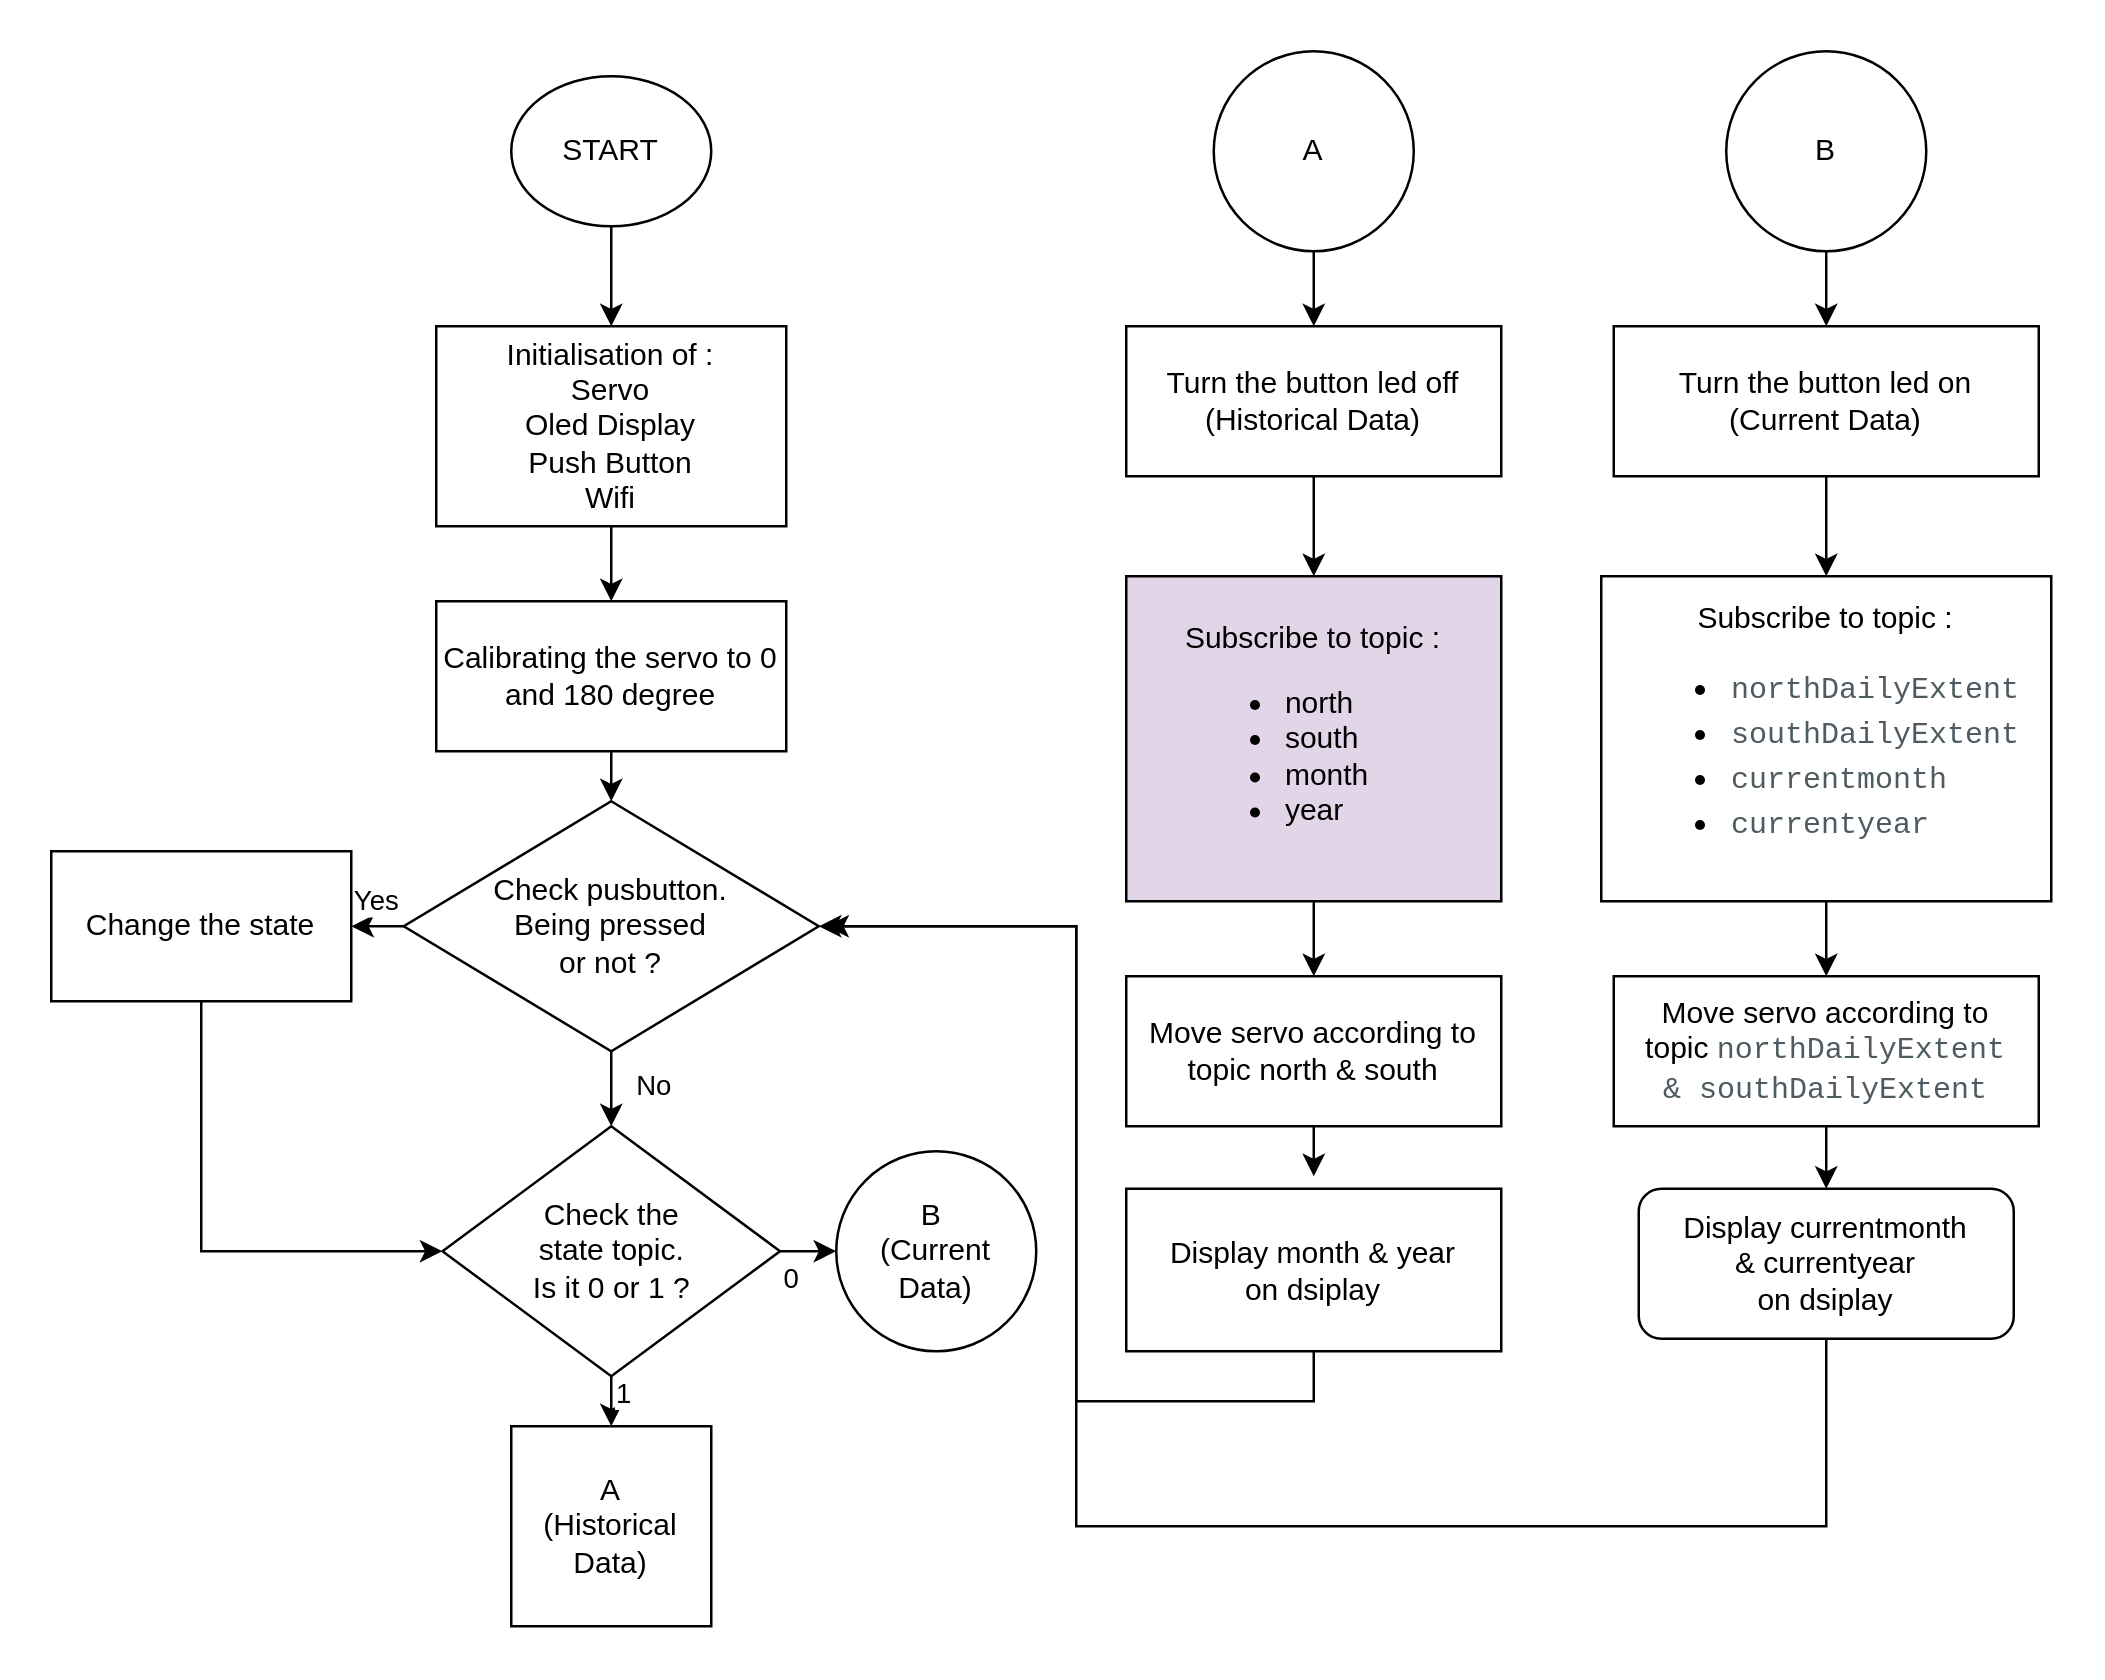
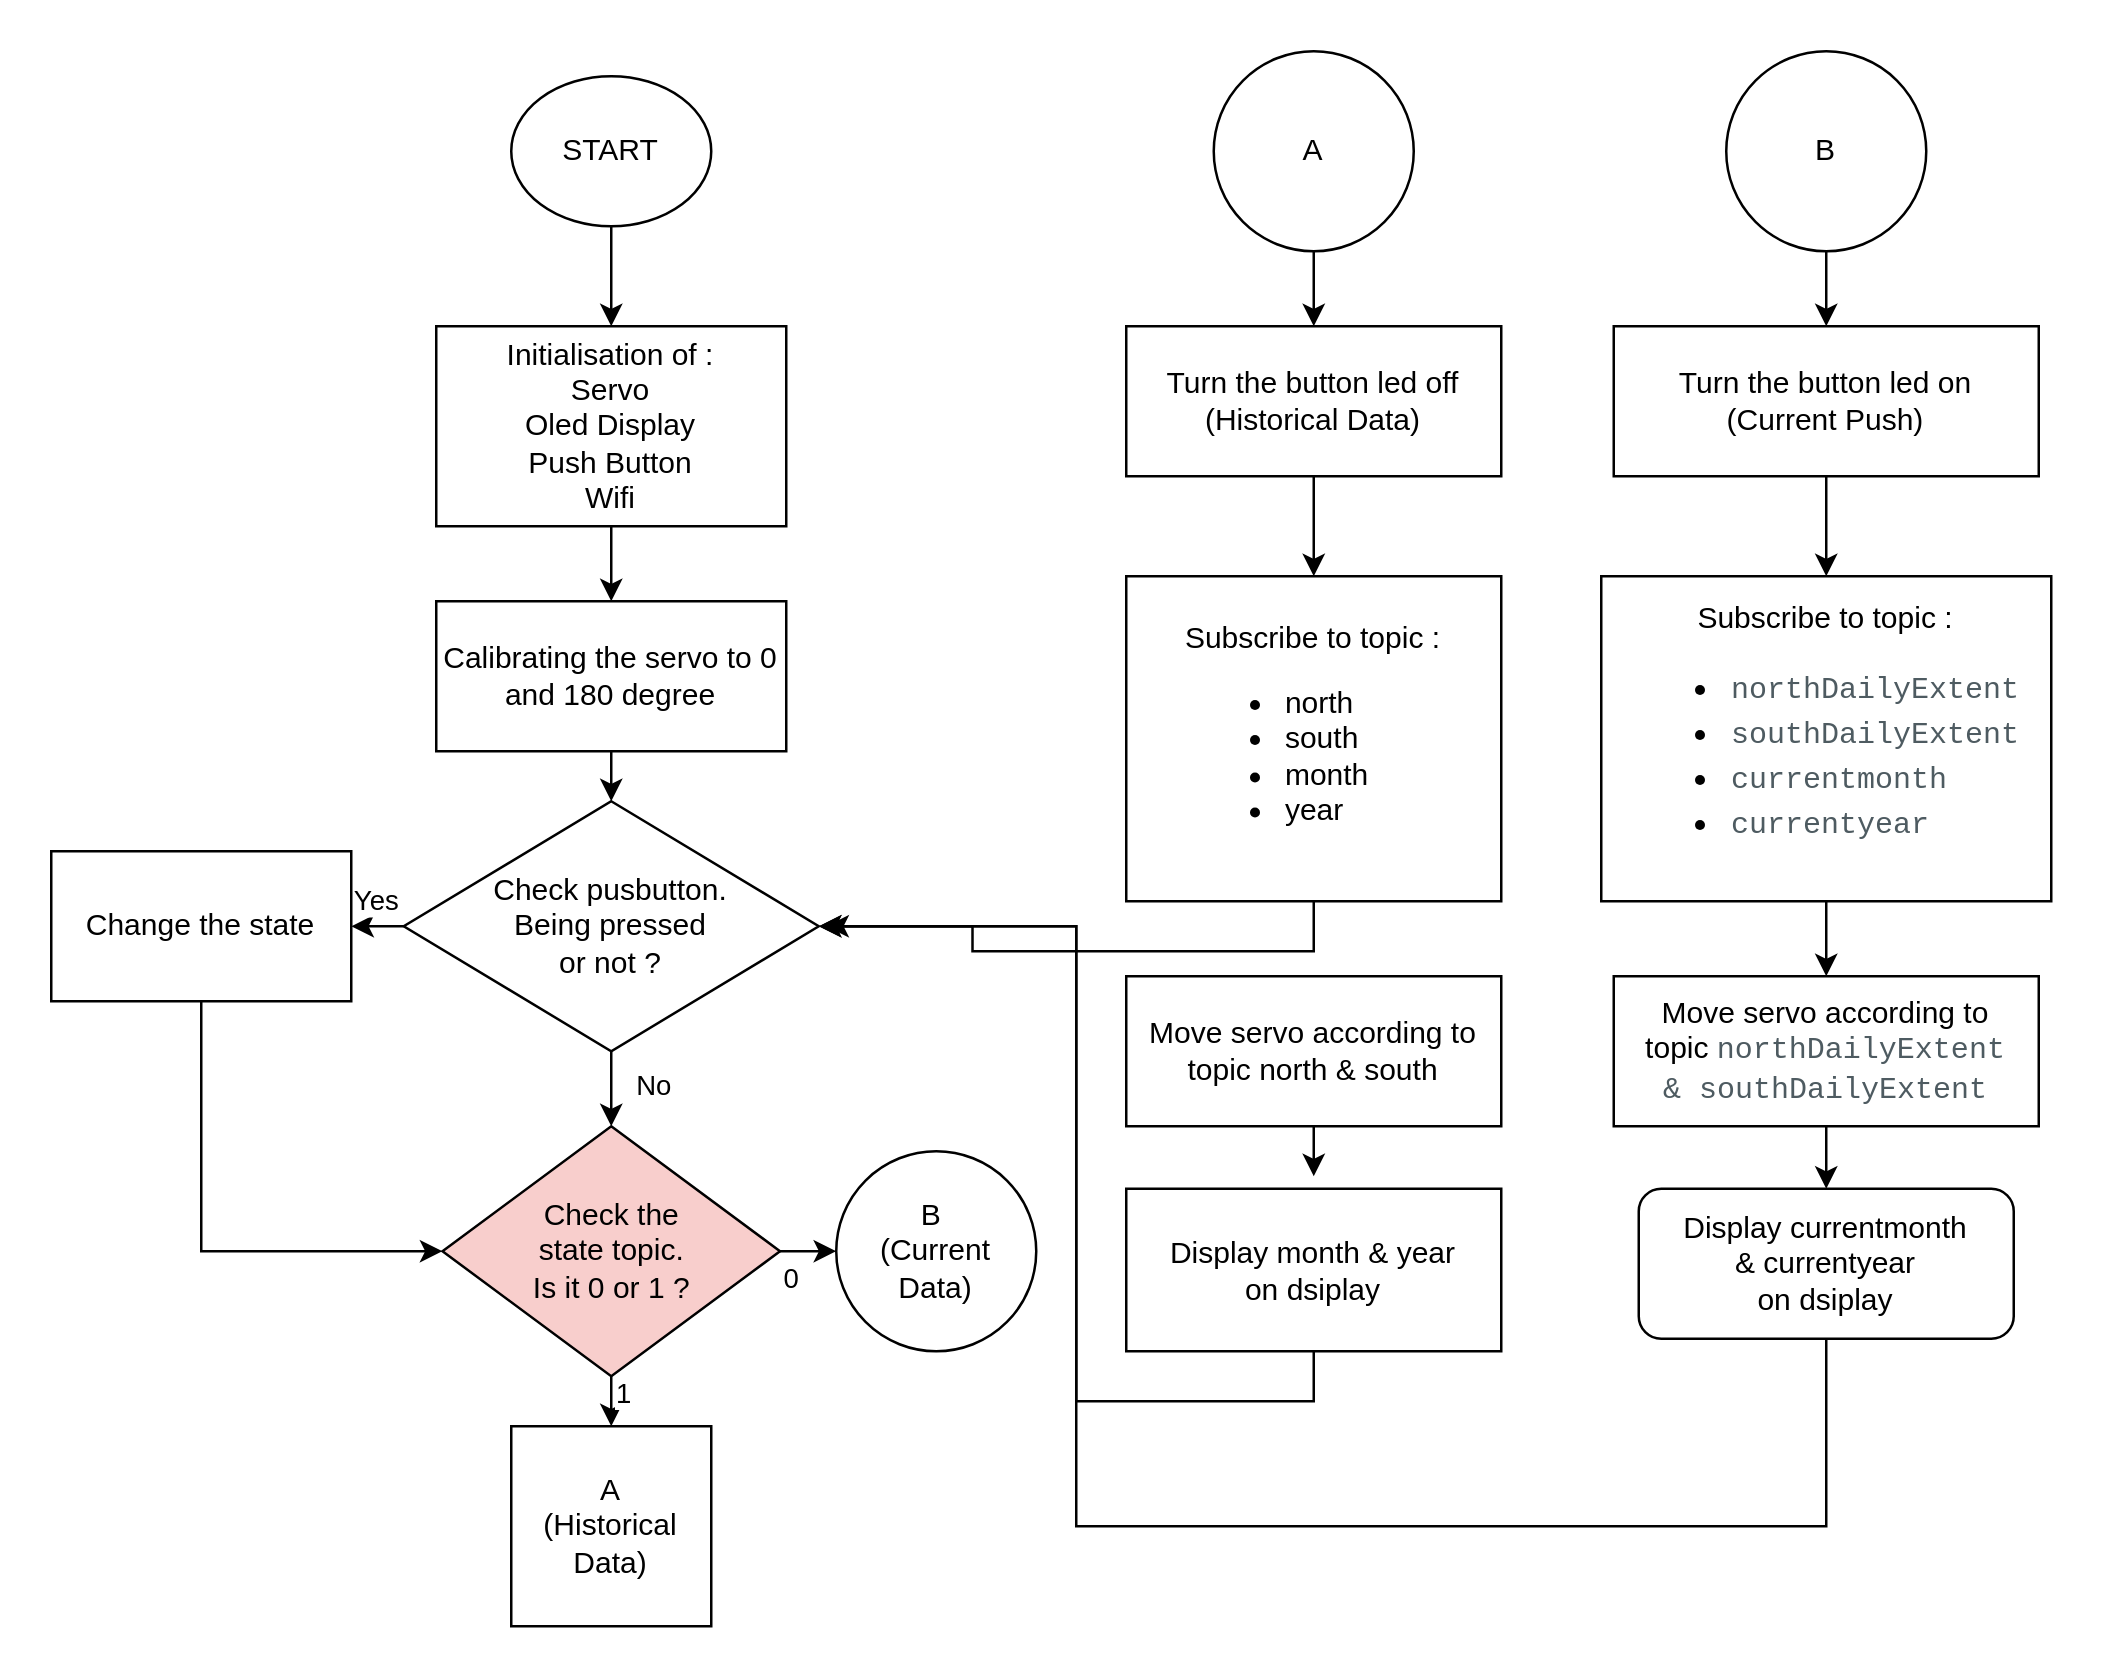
(1826, 401) -> (1826, 401)
(1314, 739) -> (1314, 739)
(1314, 954) -> (1199, 951)
(611, 1251) -> (611, 1251)
